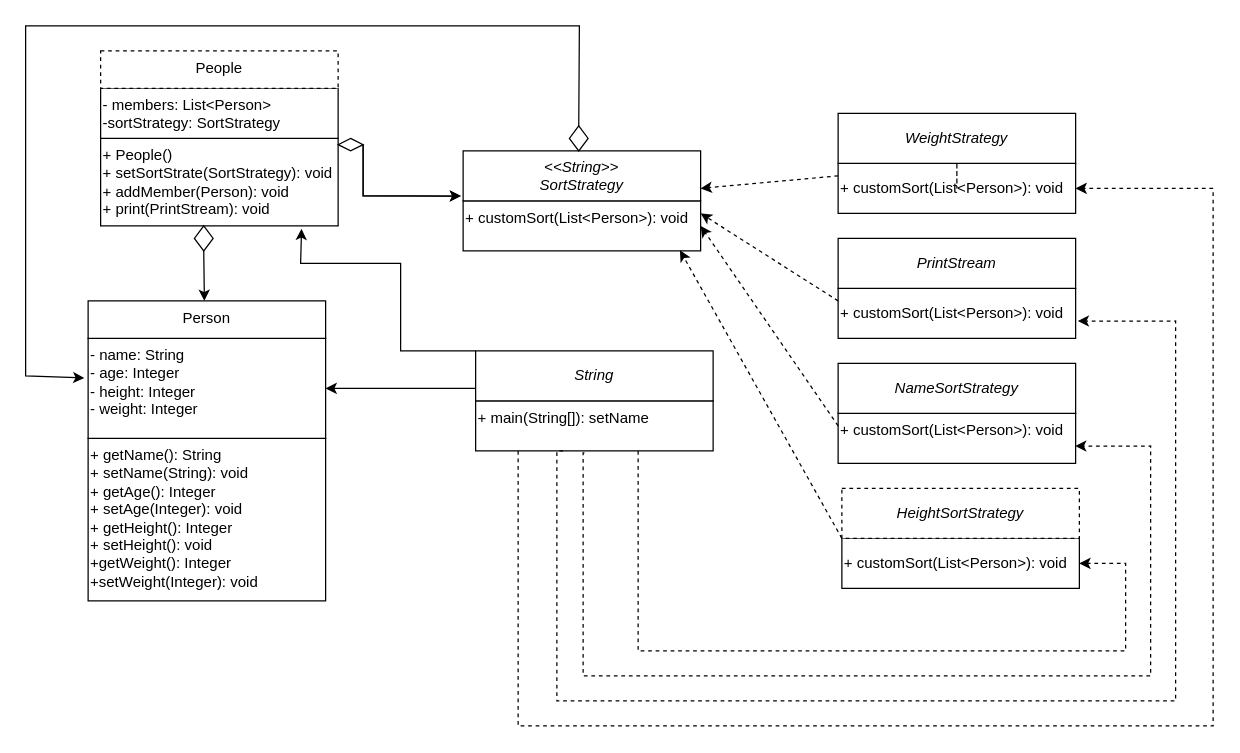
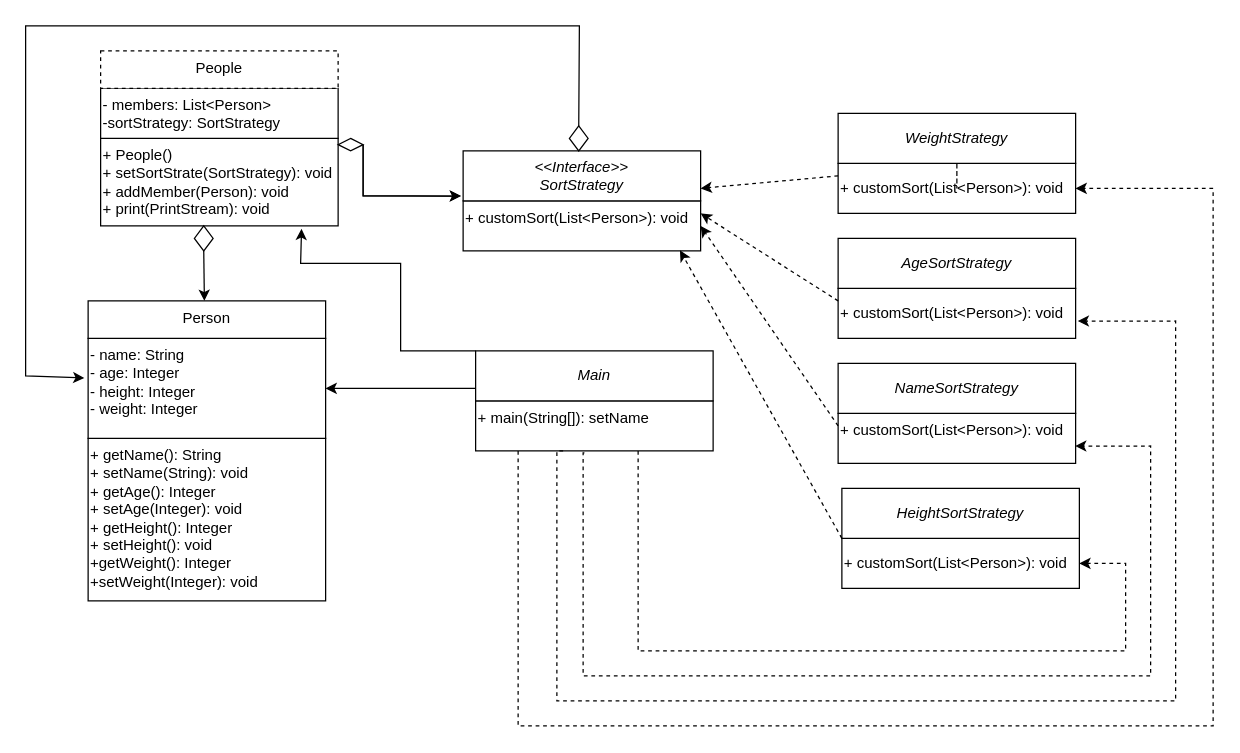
(582, 176) -> (582, 176)
(957, 263) -> (957, 263)
(594, 376) -> (594, 376)
(961, 513) -> (961, 513)
